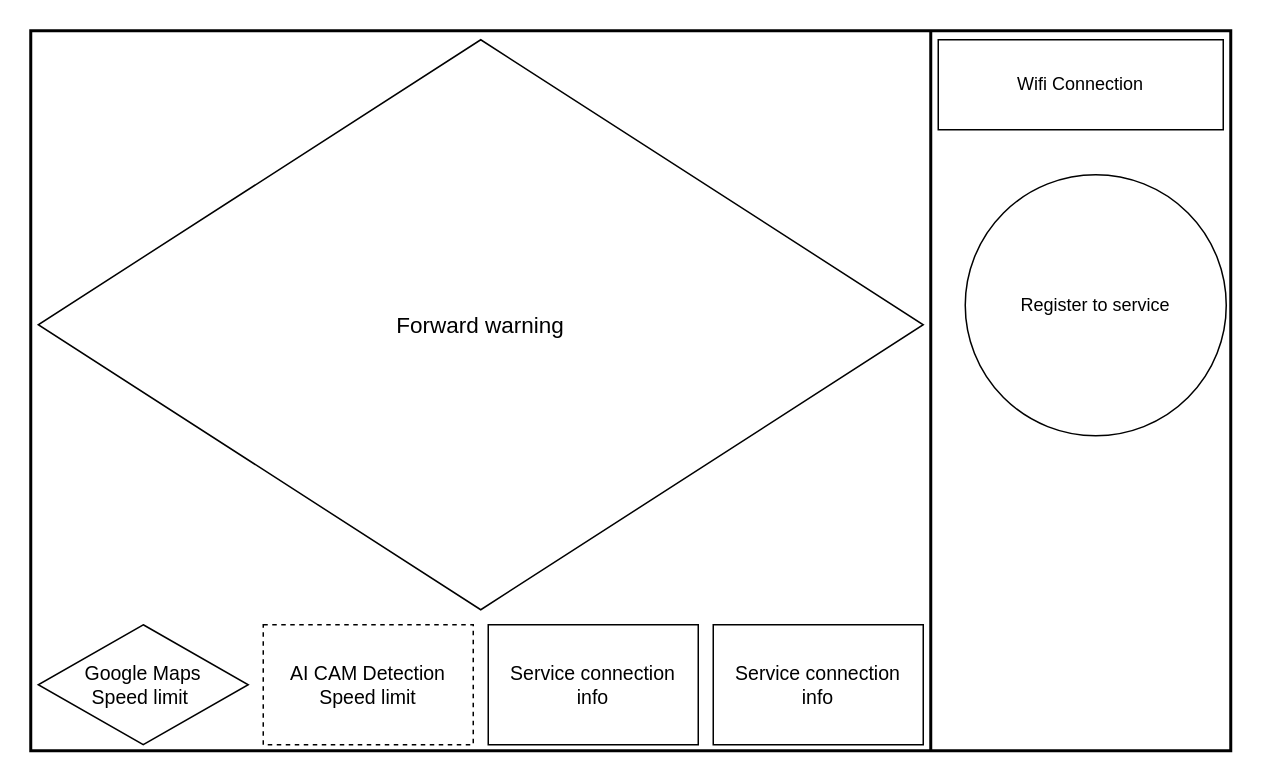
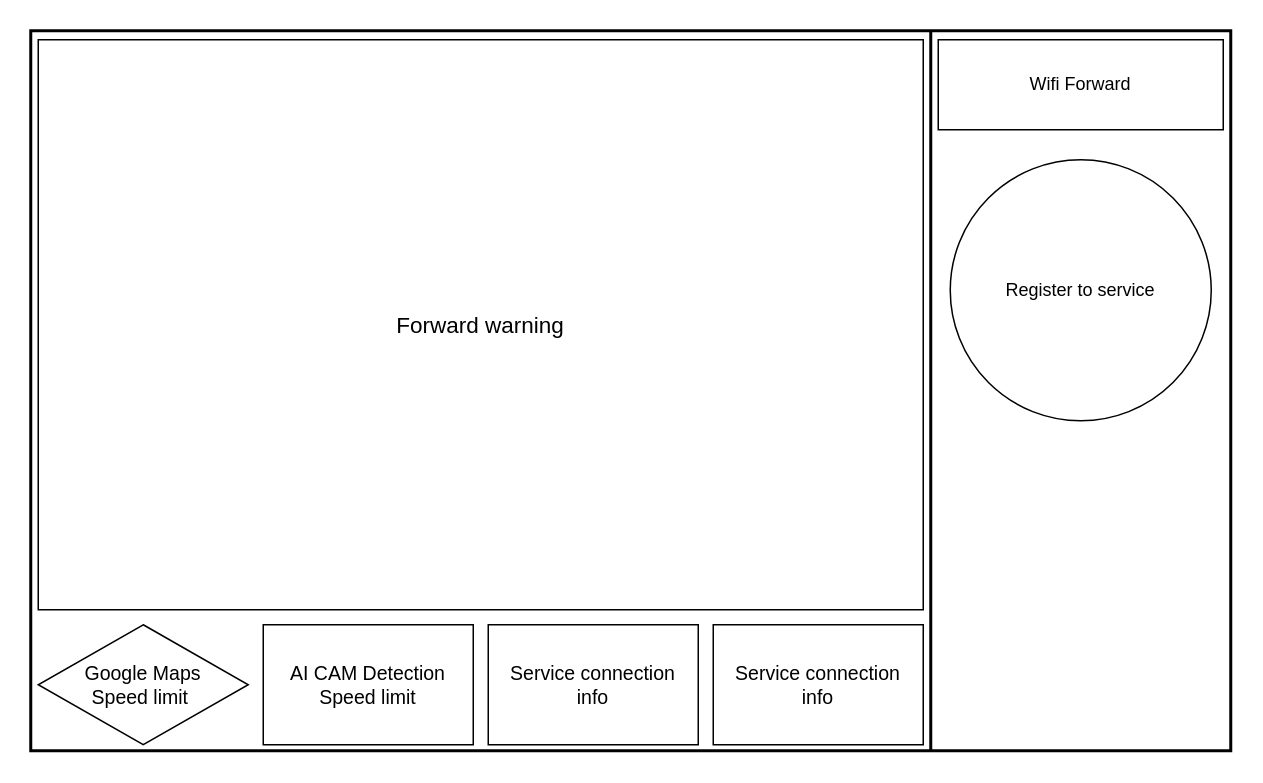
(1081, 85) -> (1081, 85)
(1096, 305) -> (1081, 290)
(481, 325) -> (481, 325)
(368, 685) -> (368, 685)
